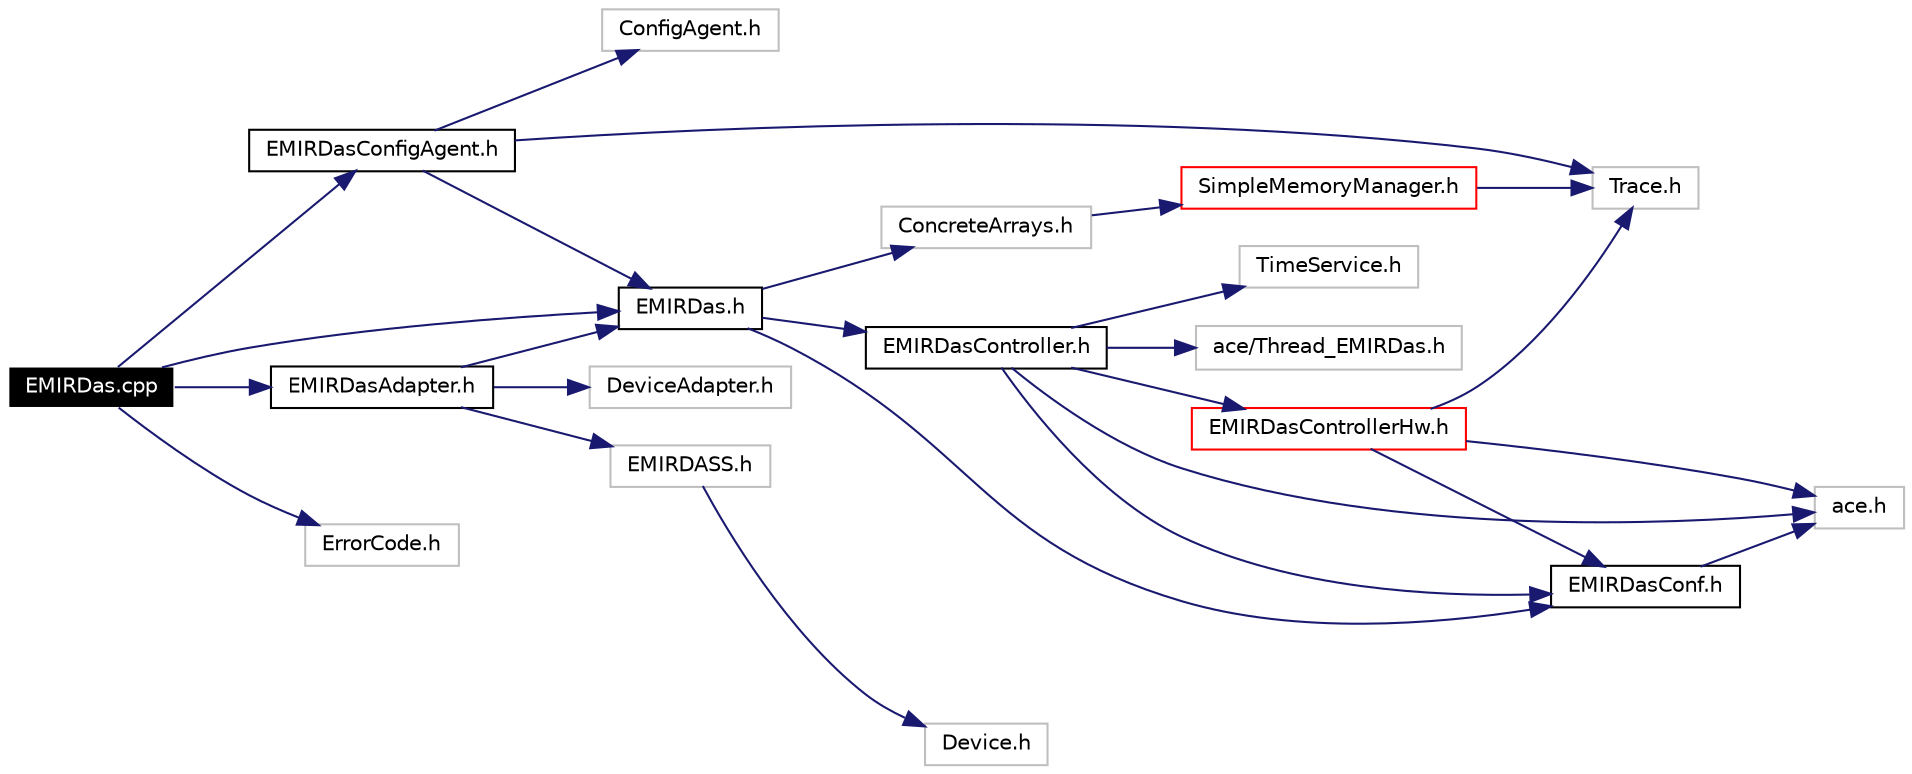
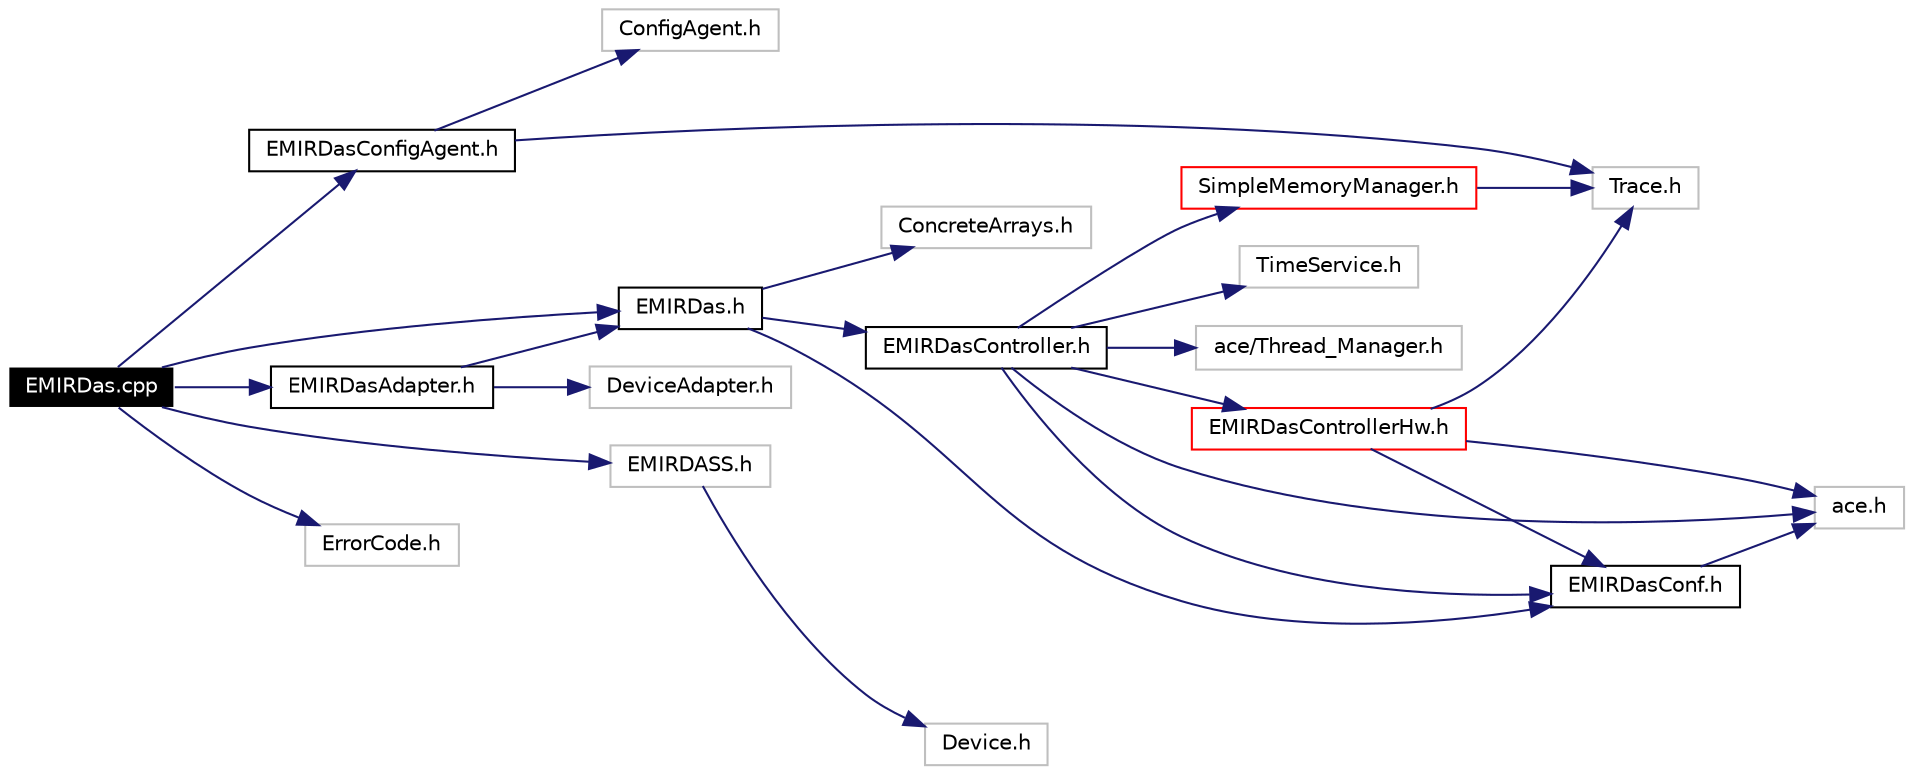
(1126, 211) -> (1114, 265)
(527, 225) -> none
(1329, 348) -> (1329, 348)
(526, 424) -> (374, 444)
